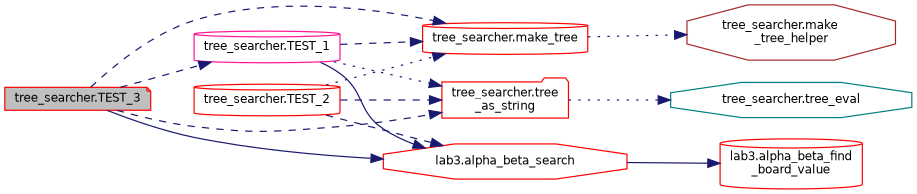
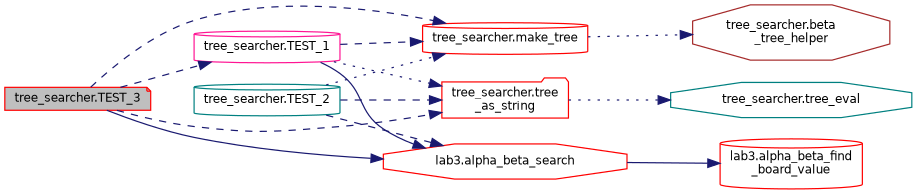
(791, 33) -> (791, 33)
(267, 100) -> (267, 100)
